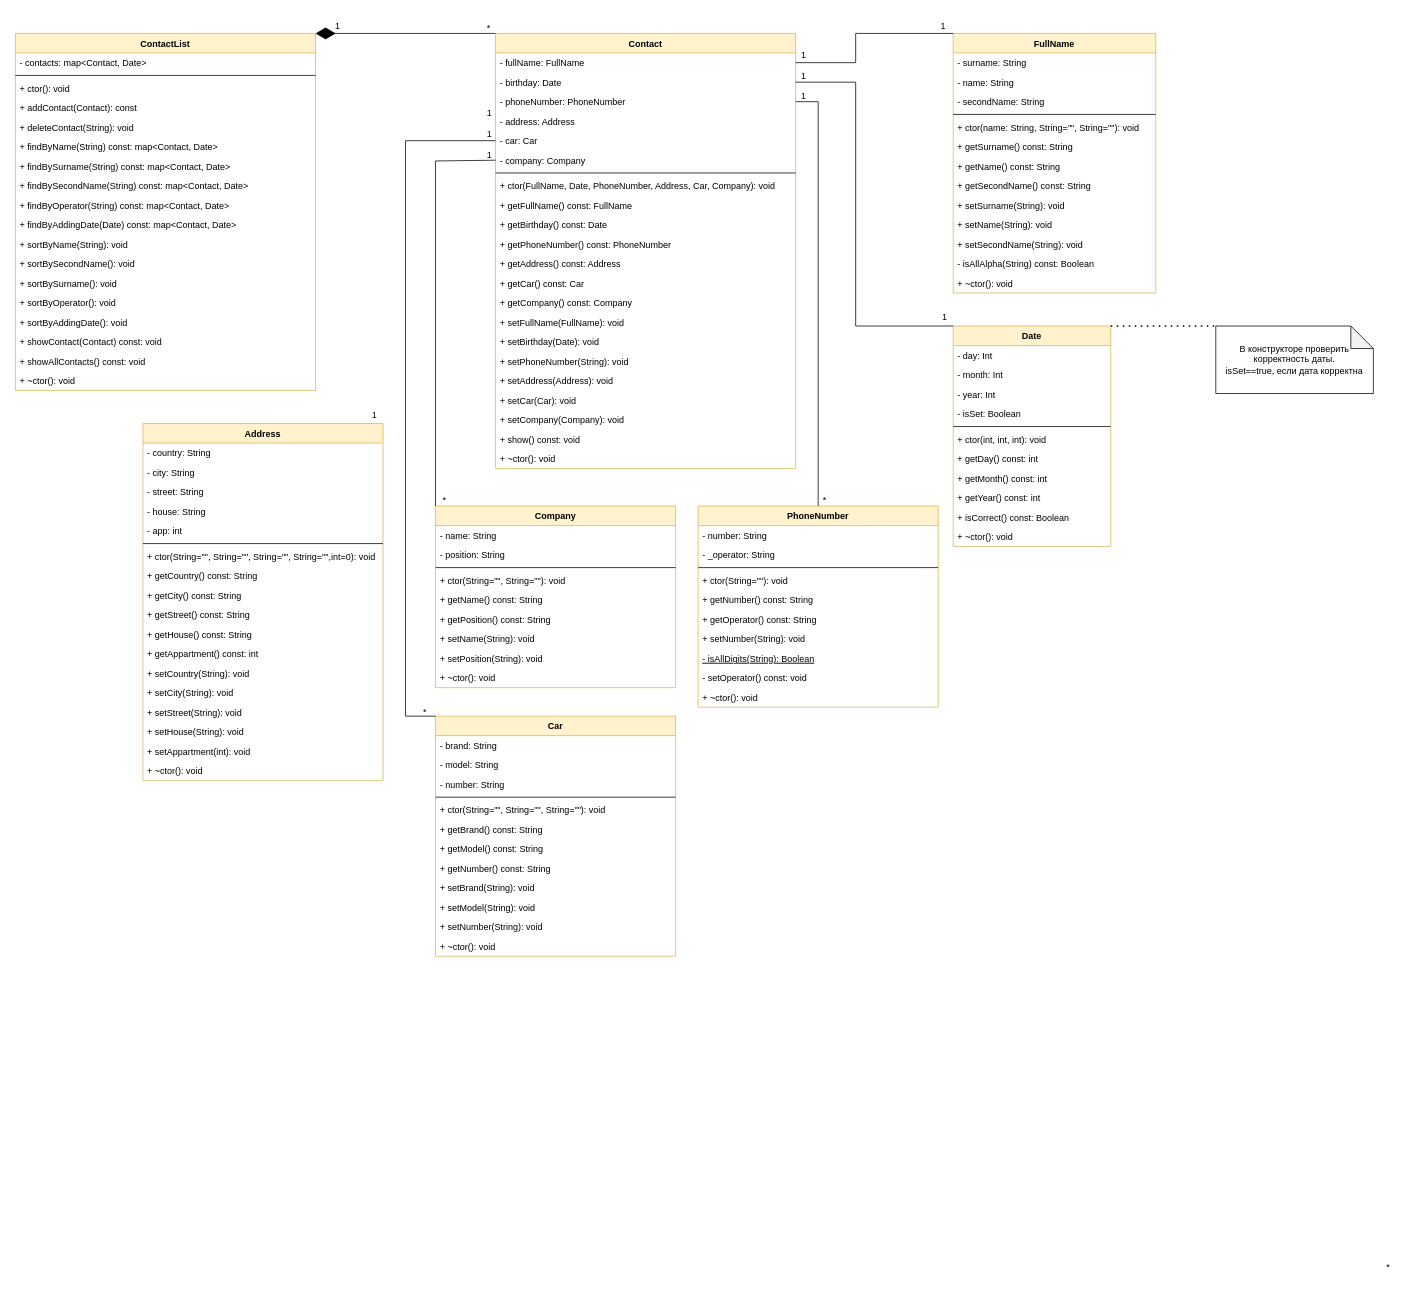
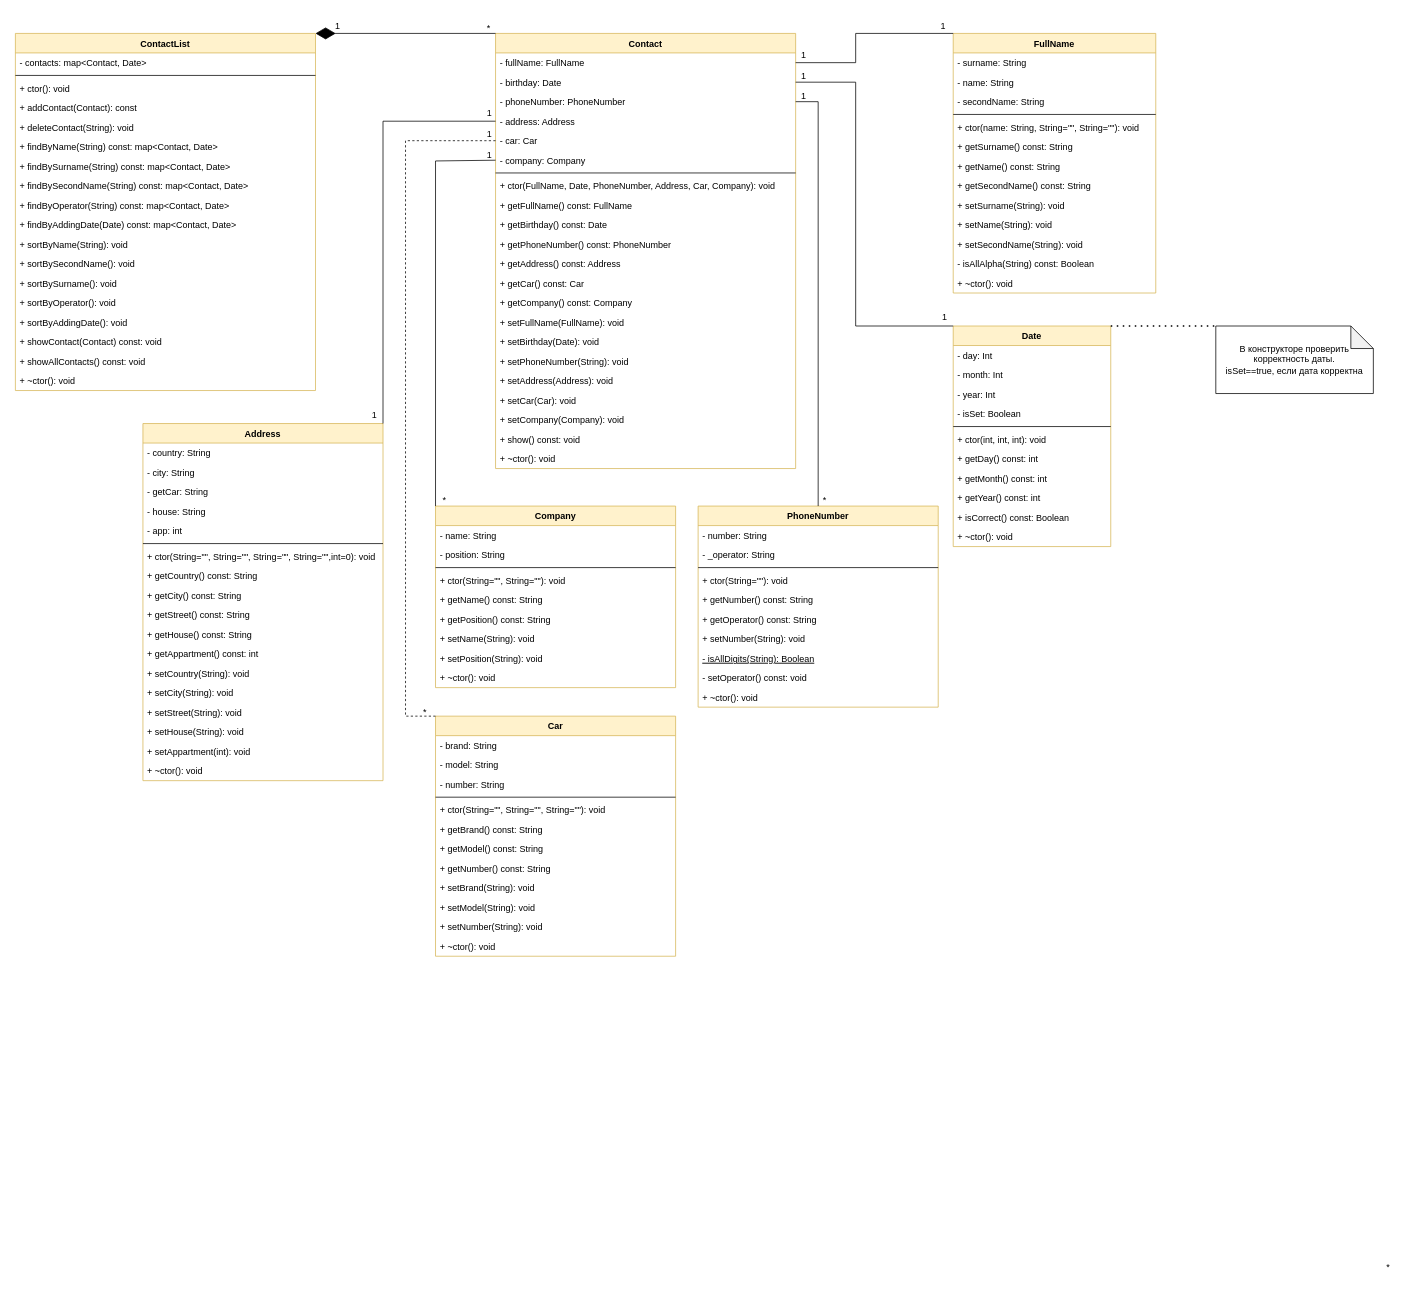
none -> (383, 217)
(405, 399) -> (405, 399)
(183, 492) -> (183, 492)
